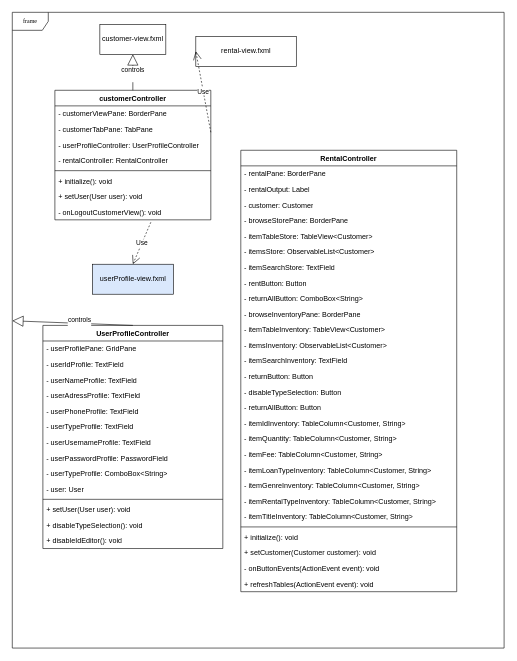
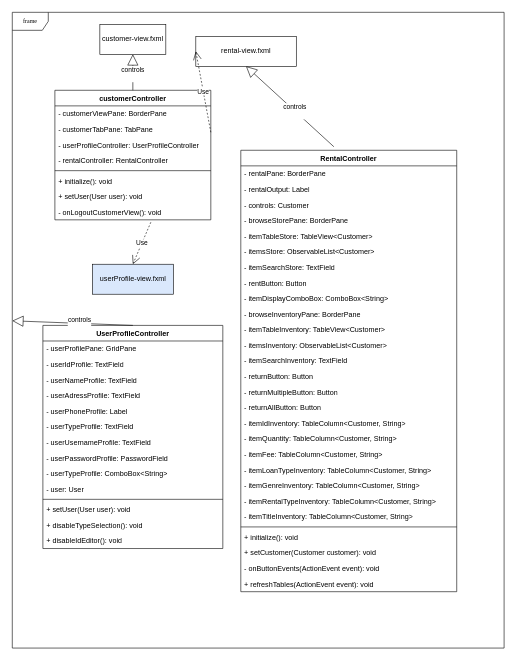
none -> (274, 92)
(282, 206) -> (281, 206)
(309, 299) -> (317, 299)
(298, 393) -> (299, 393)
(98, 412) -> (91, 412)
